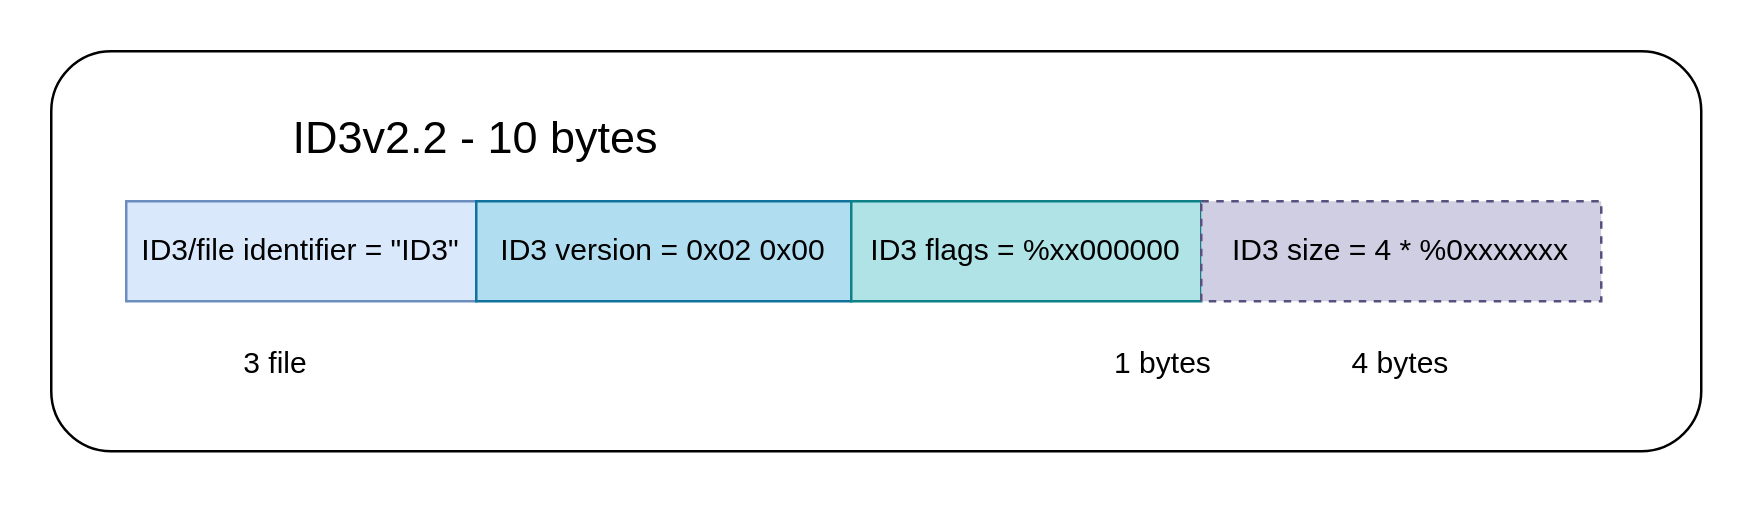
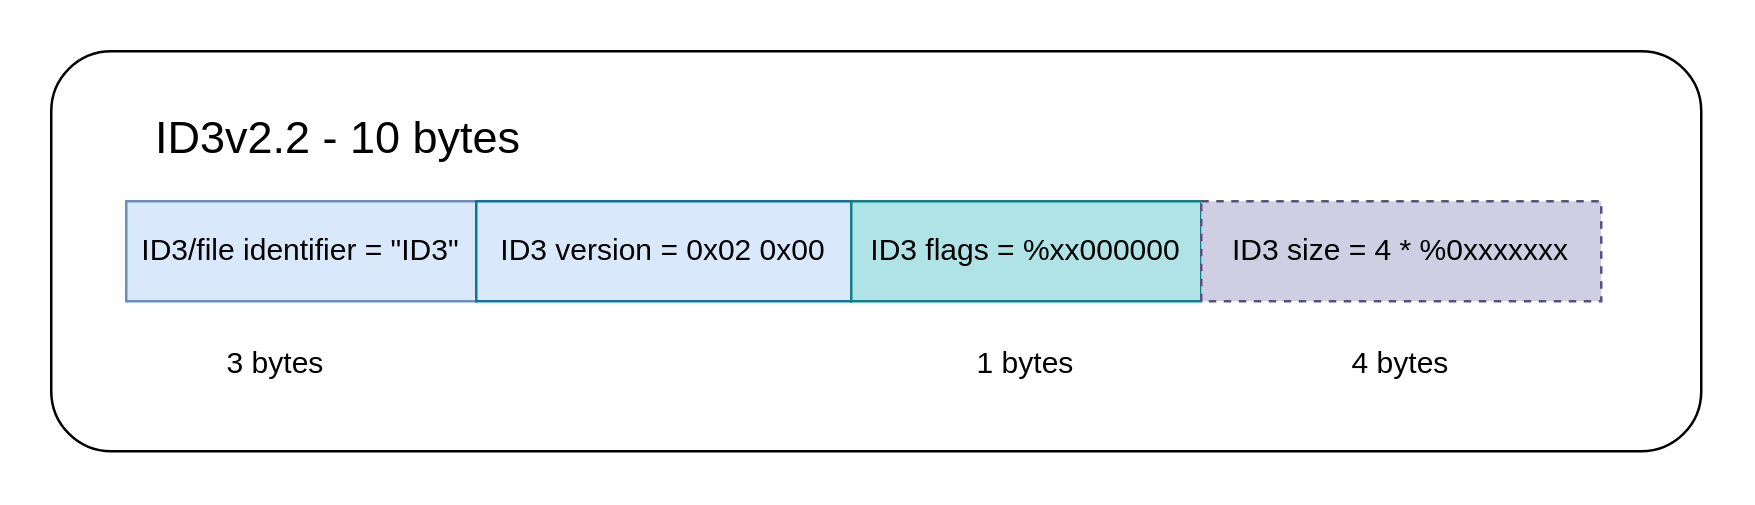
(476, 139) -> (339, 139)
(664, 251) -> (664, 251)
(276, 364) -> (276, 364)
(1164, 364) -> (1026, 364)
